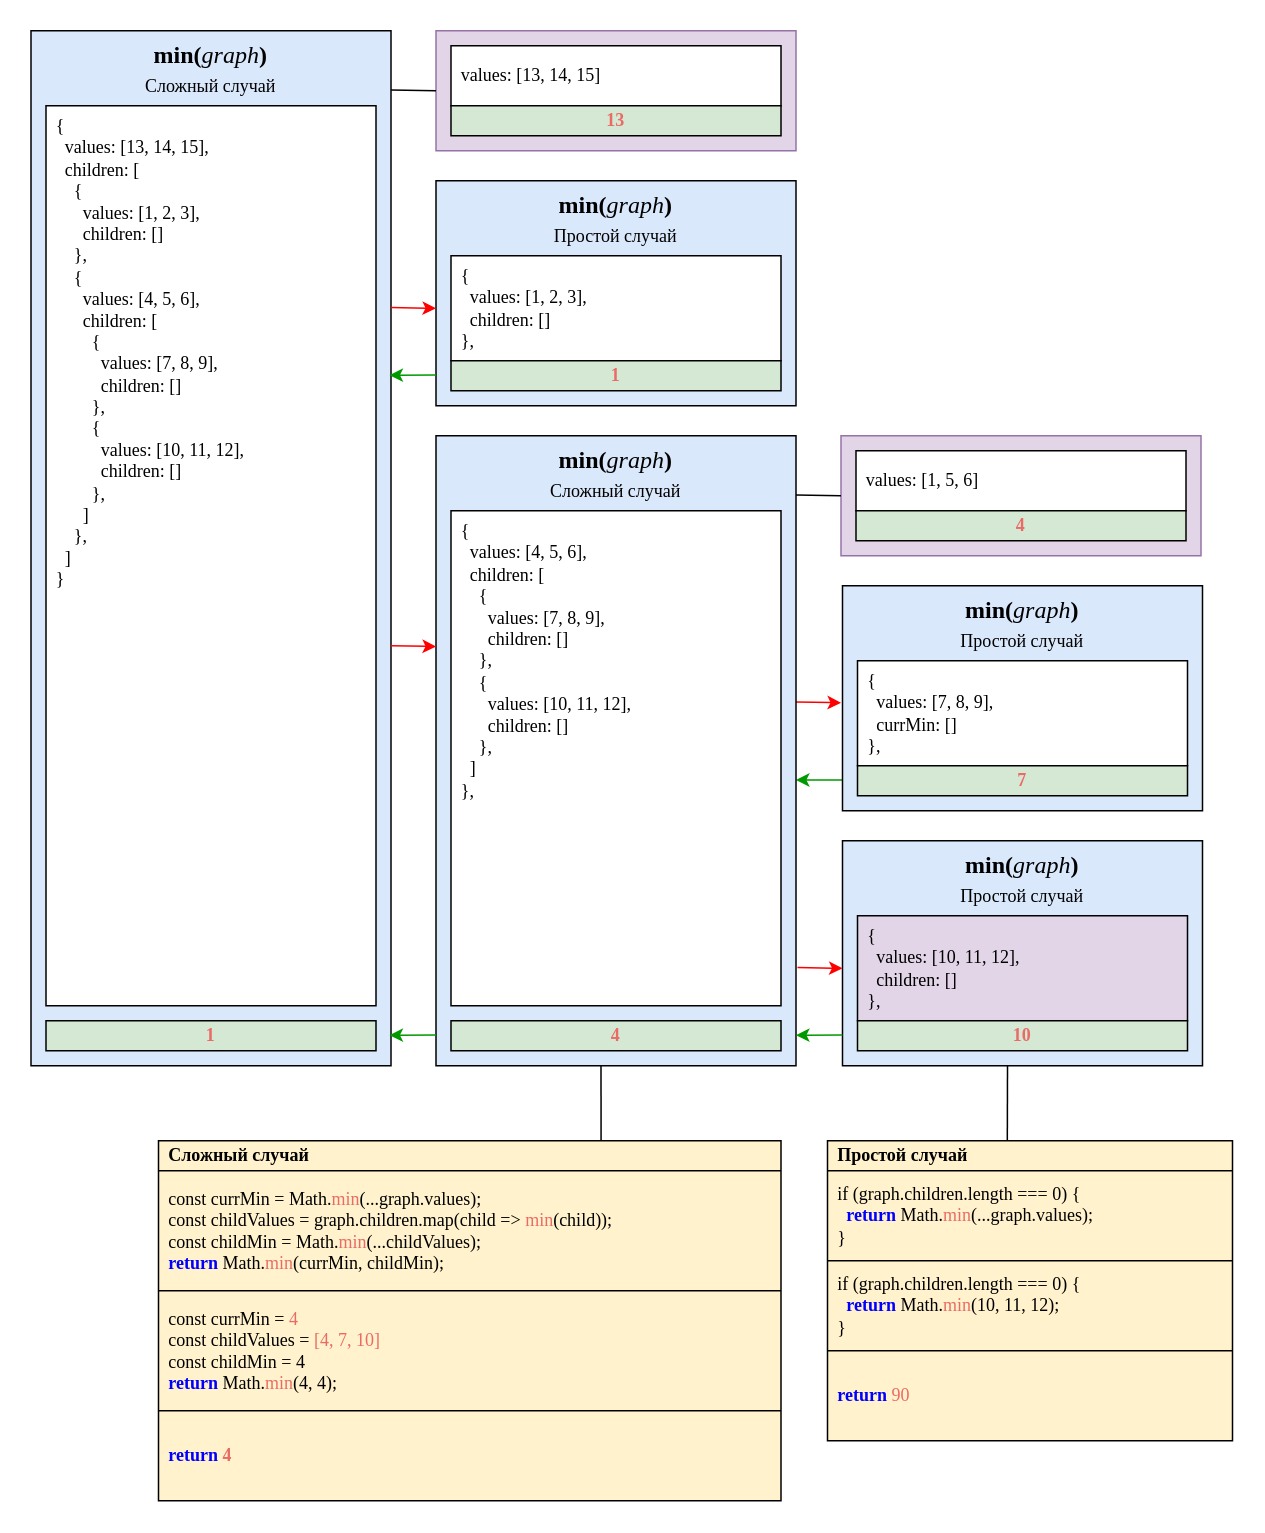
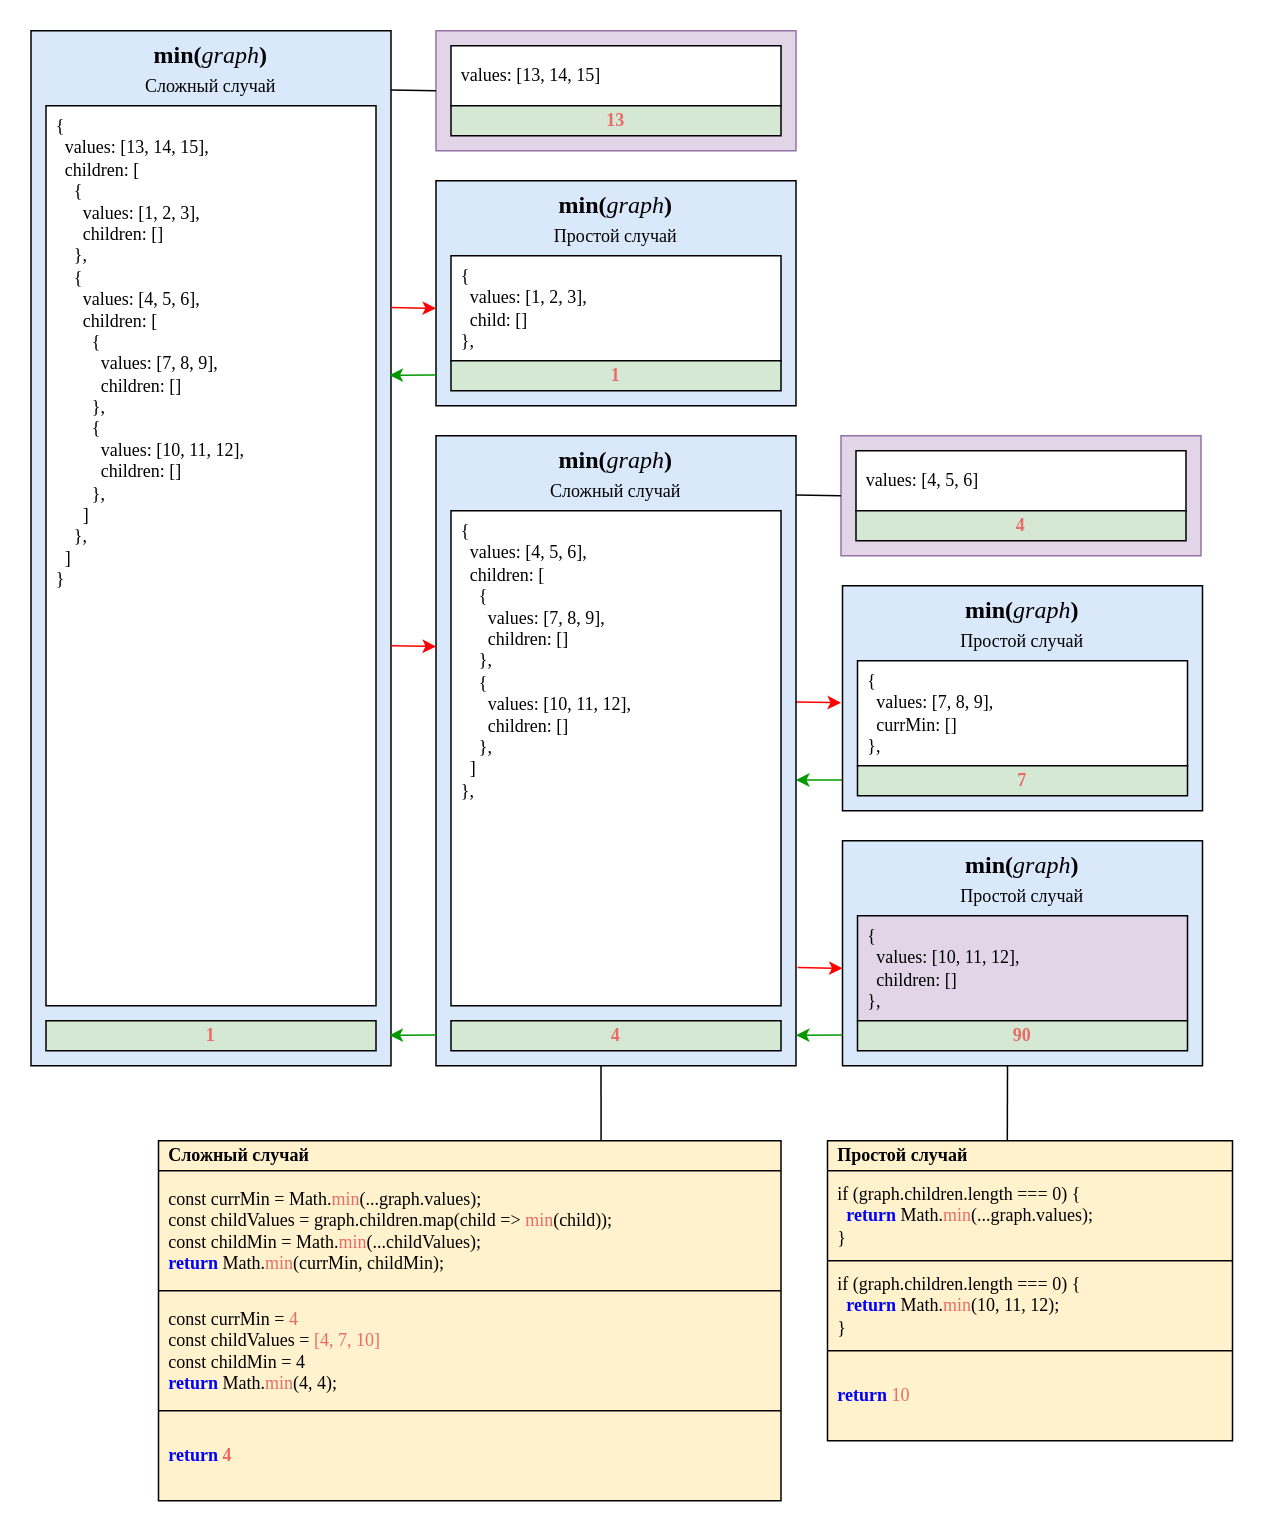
(533, 309) -> (533, 309)
(936, 481) -> (936, 481)
(1022, 1036) -> (1022, 1036)
(883, 1396) -> (883, 1396)
